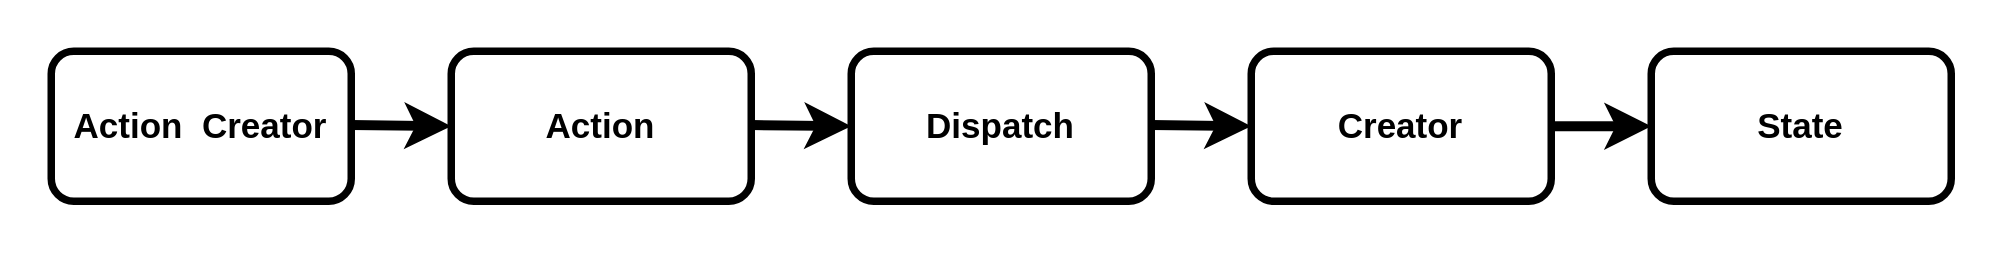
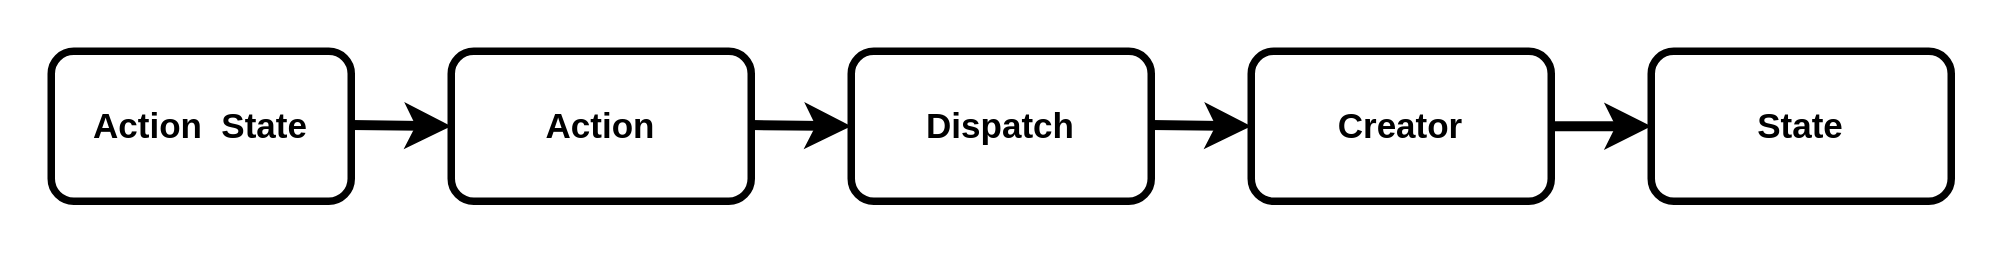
(201, 126) -> (201, 126)
